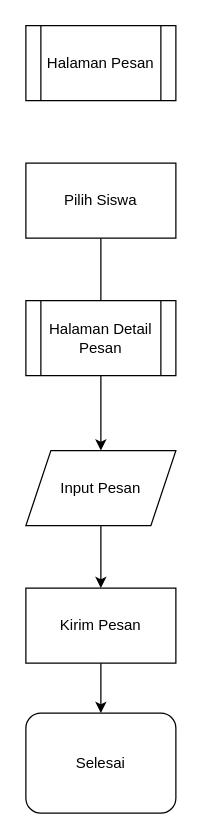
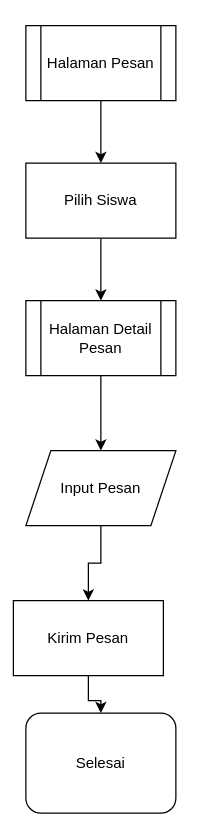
none -> (101, 128)
(101, 294) -> (101, 291)
(101, 626) -> (88, 638)
